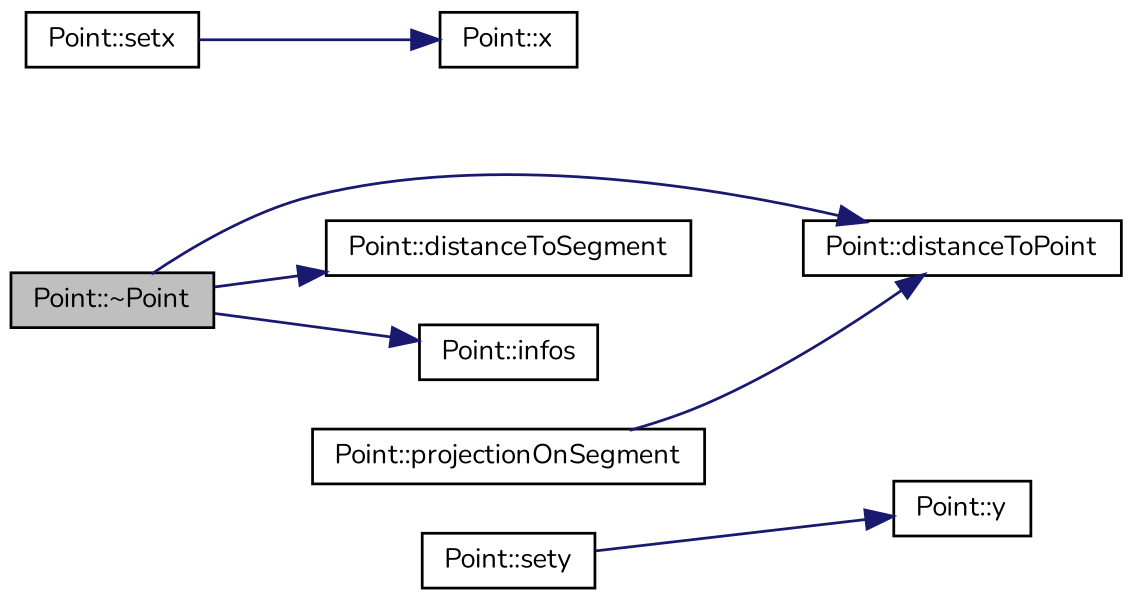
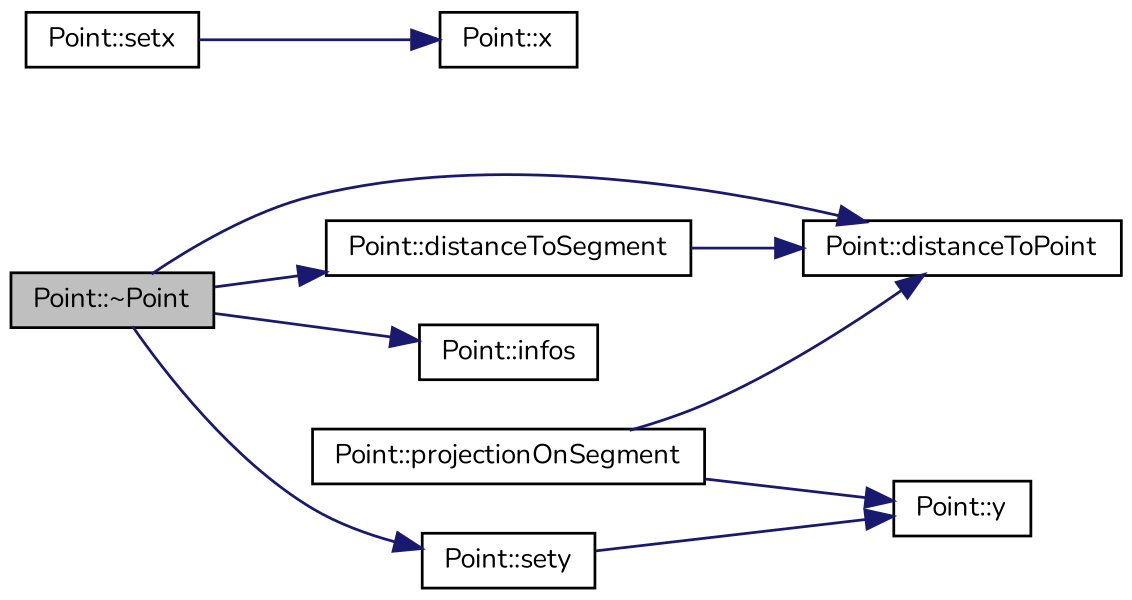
none -> (733, 248)
none -> (245, 457)
none -> (786, 488)
